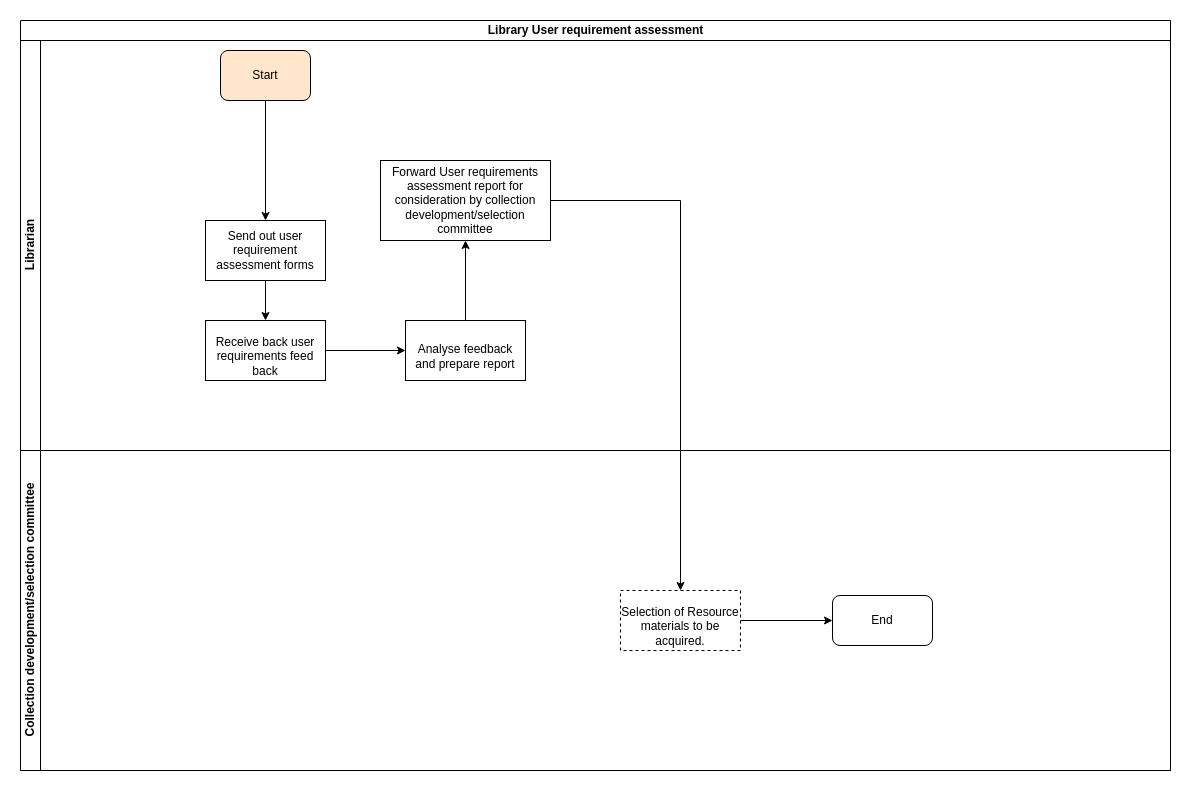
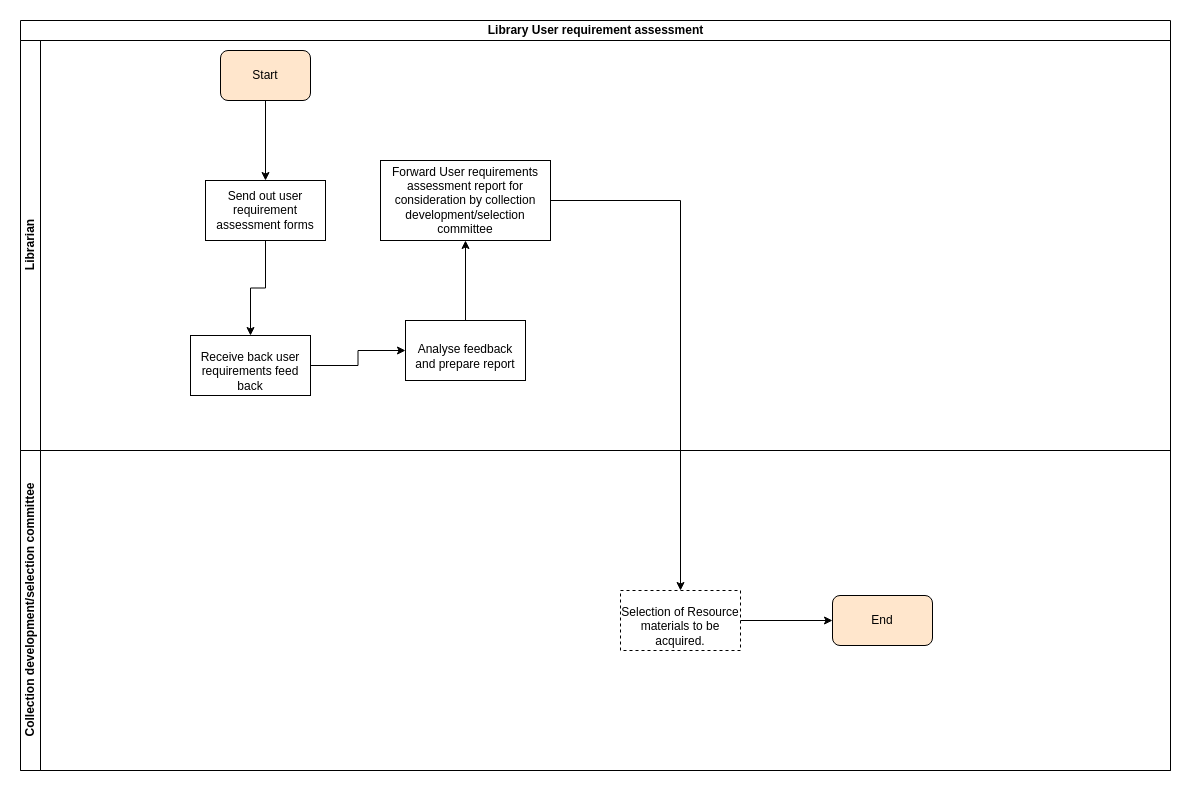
(266, 251) -> (266, 211)
(266, 351) -> (251, 366)
(883, 621) -> (883, 621)
